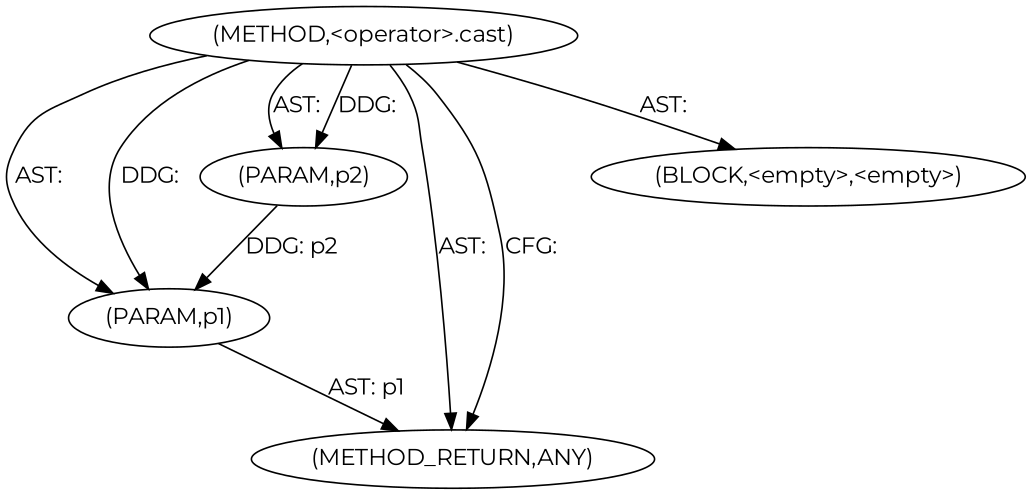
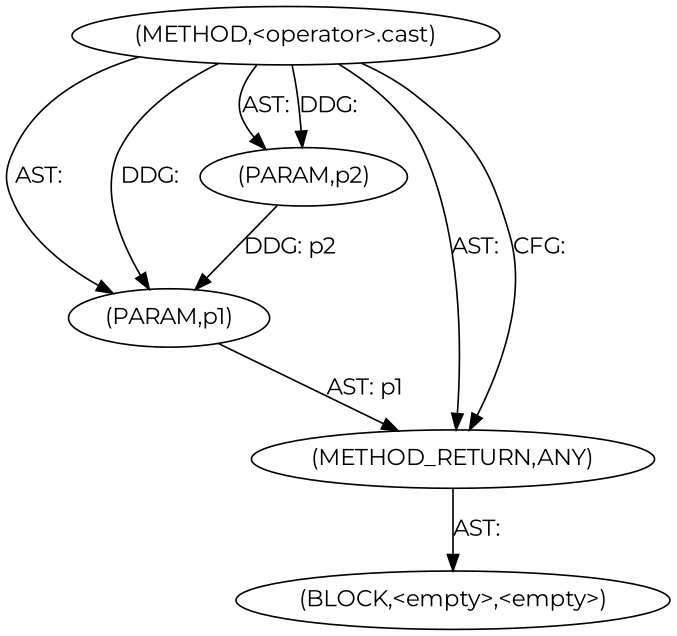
(589, 101) -> (453, 522)
